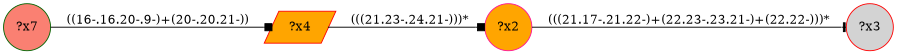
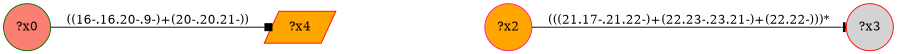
(27, 27) -> (27, 27)
(402, 27) -> none
